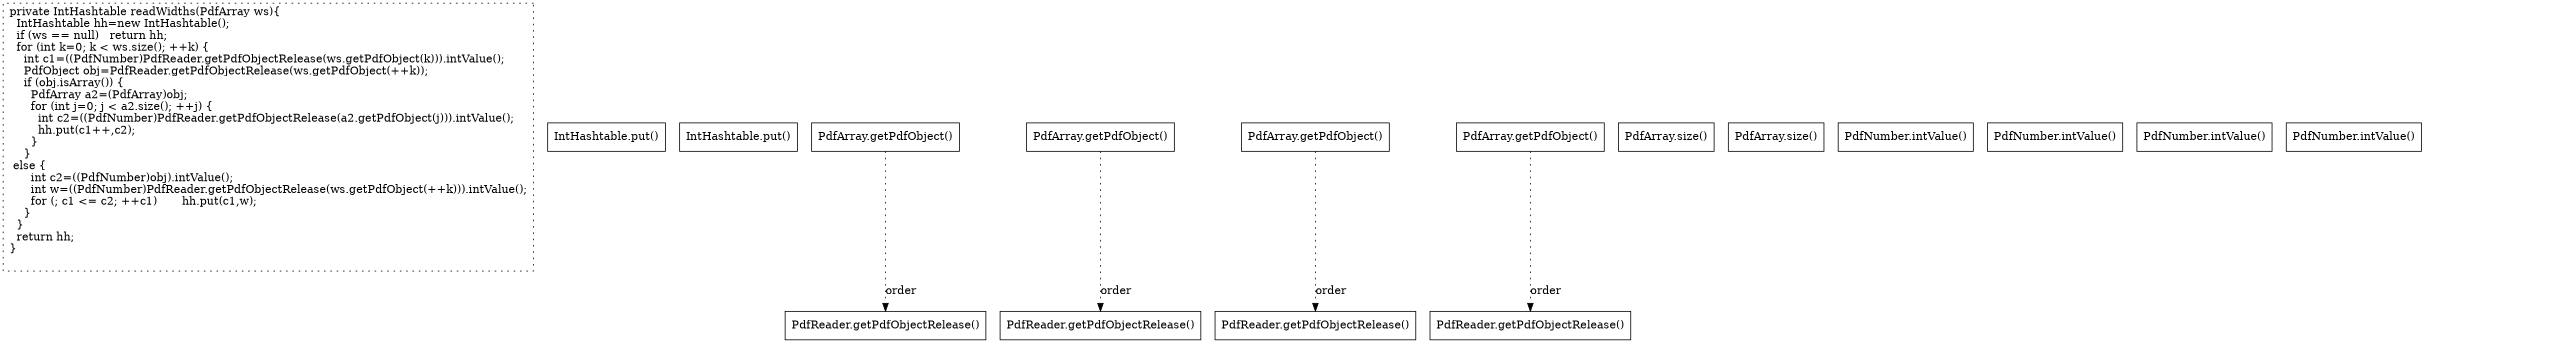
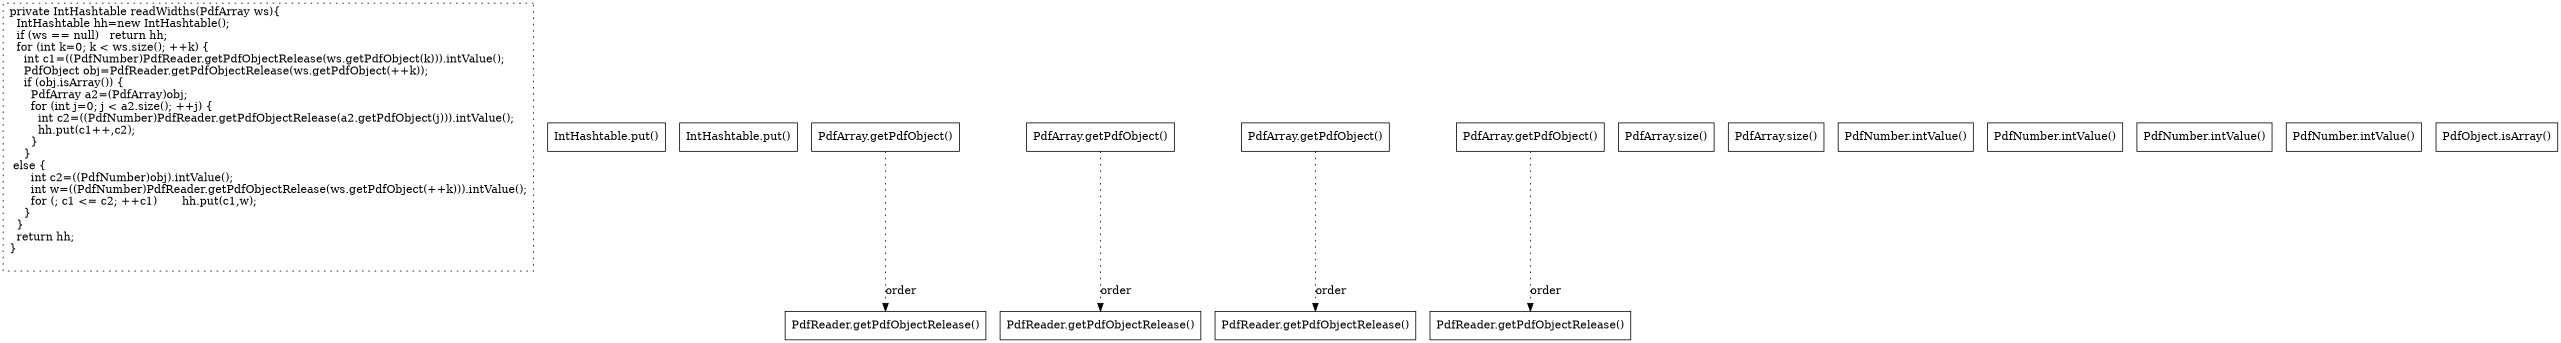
none -> (2497, 137)
